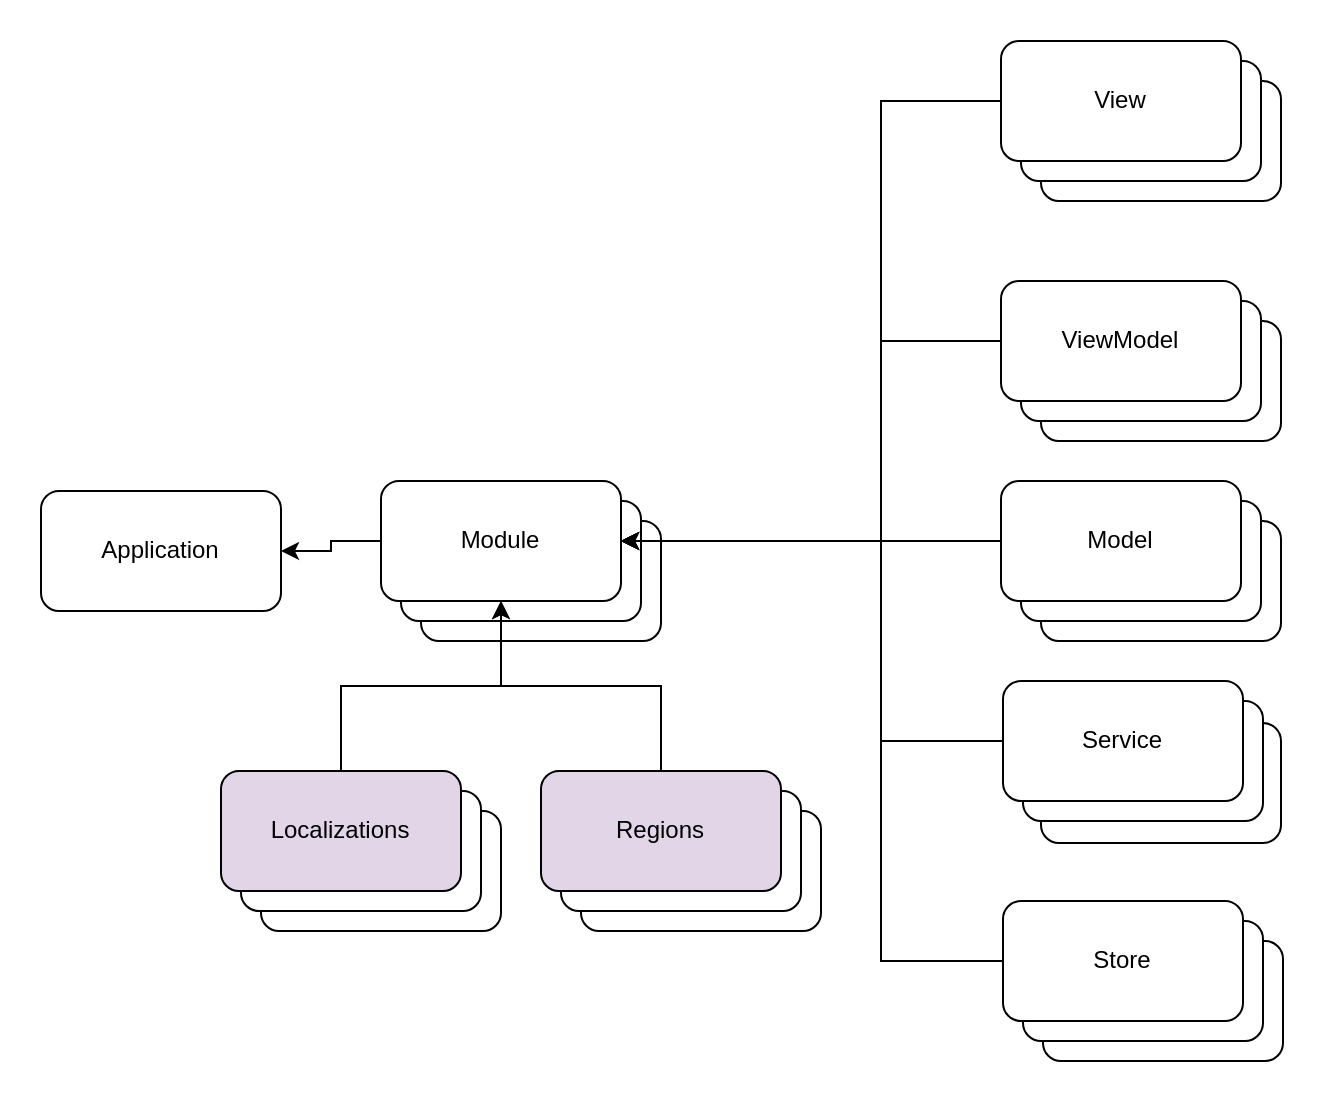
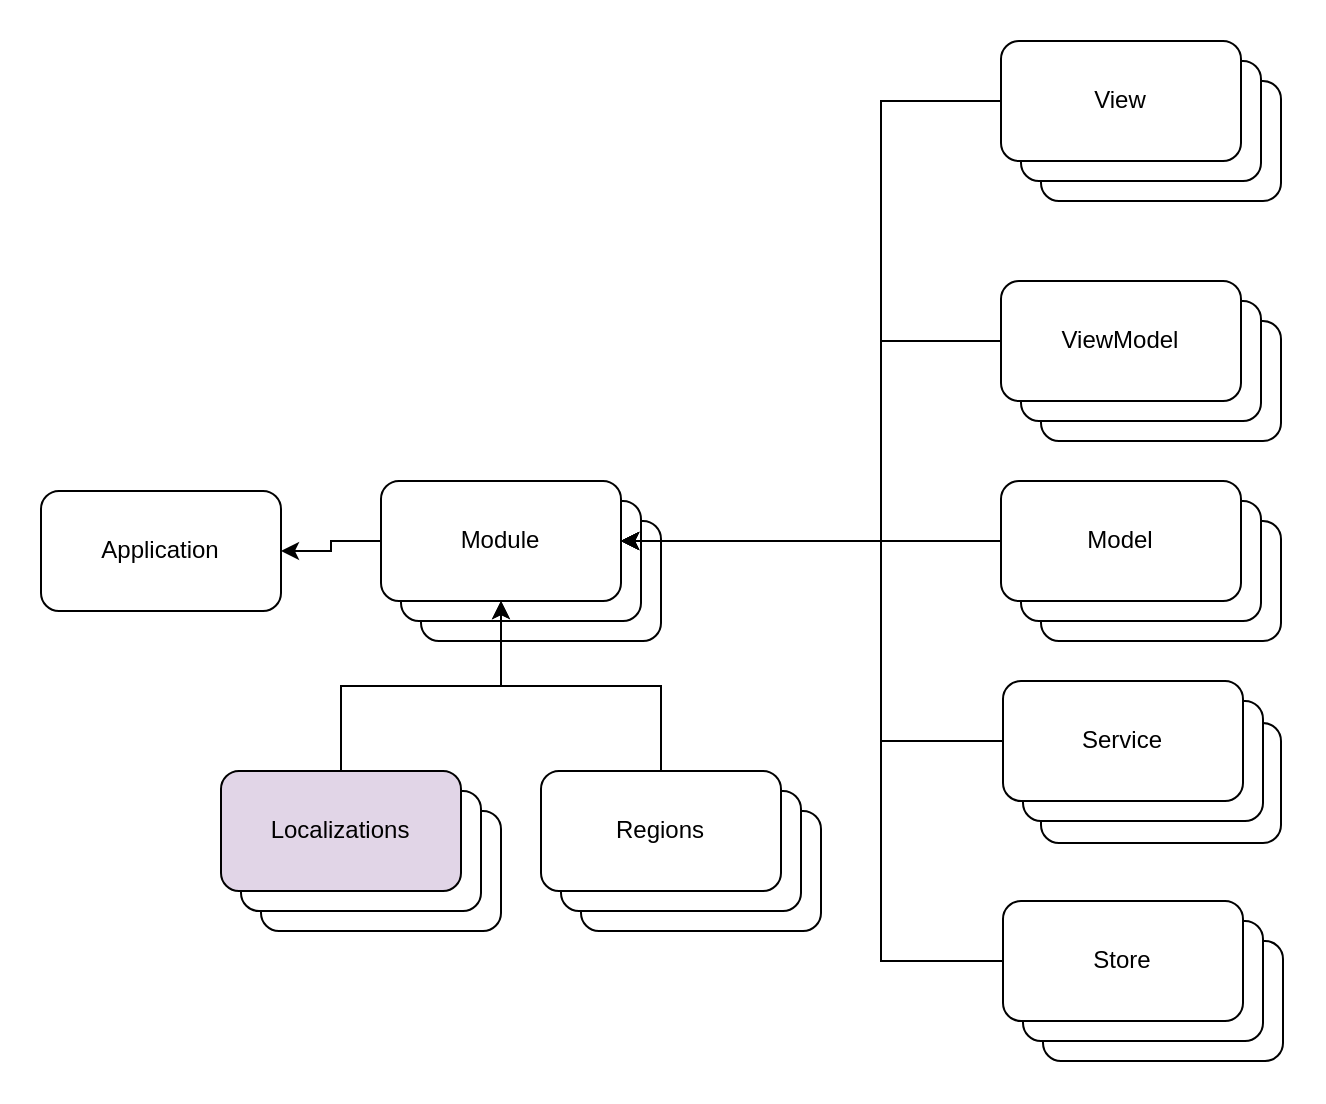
(661, 831) -> (661, 831)
